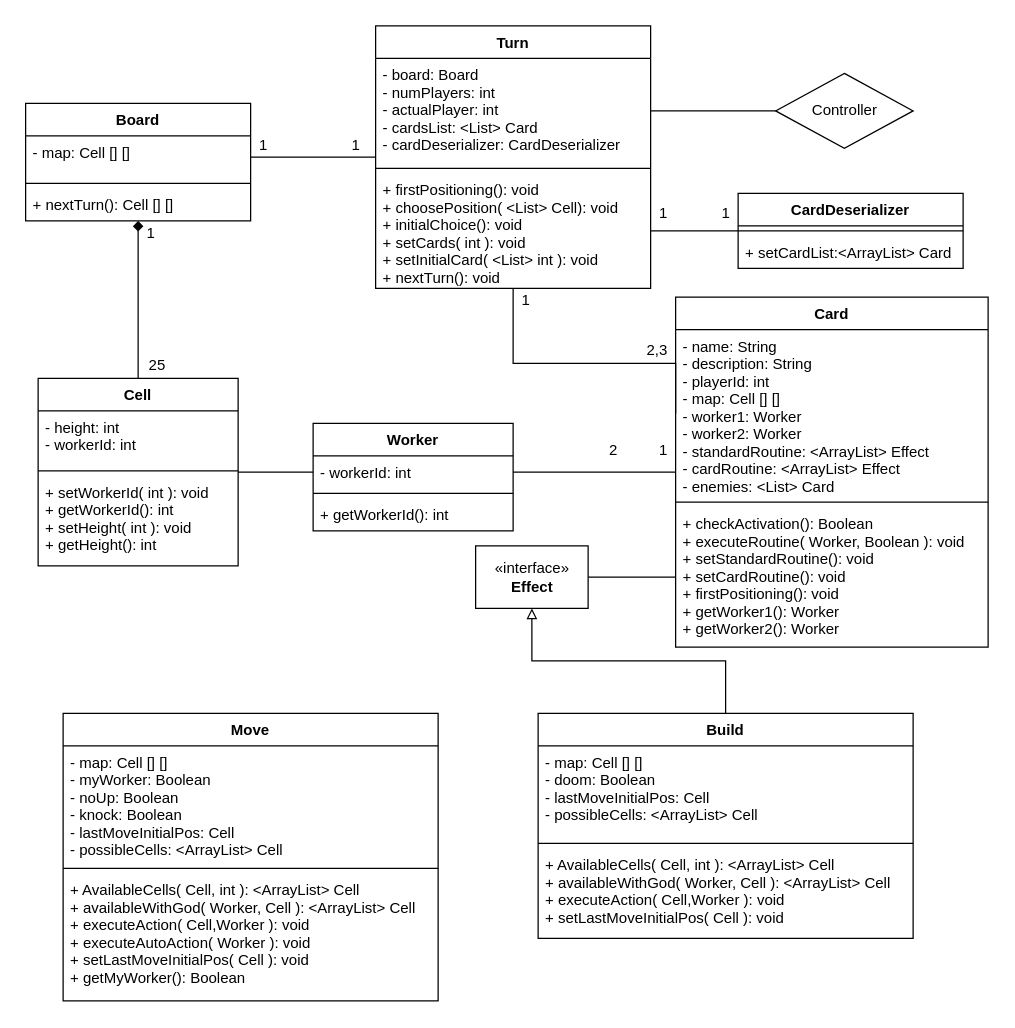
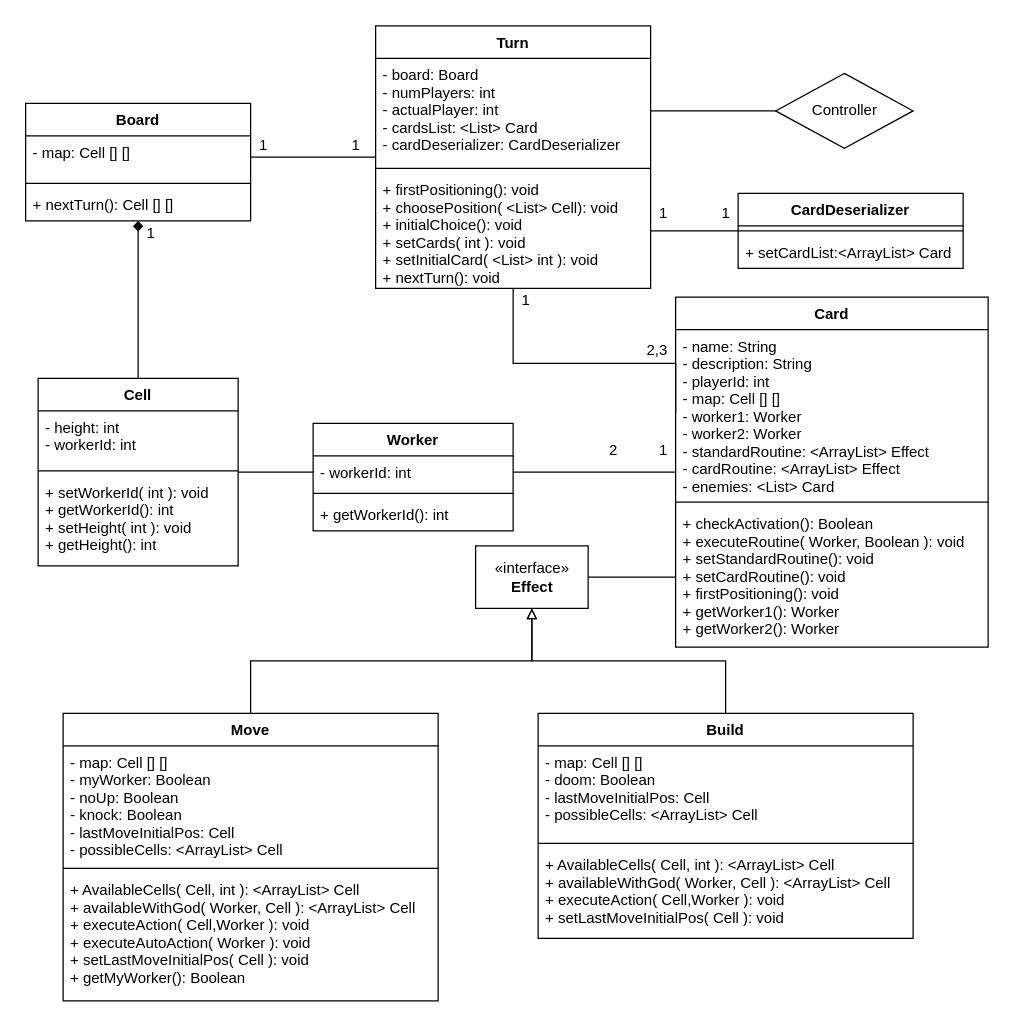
(157, 366) -> none
none -> (364, 661)
